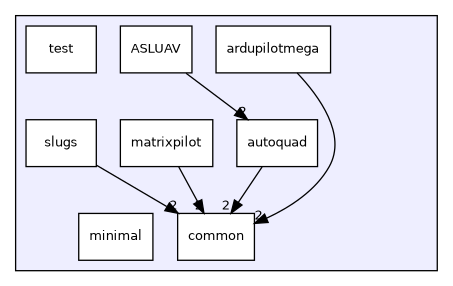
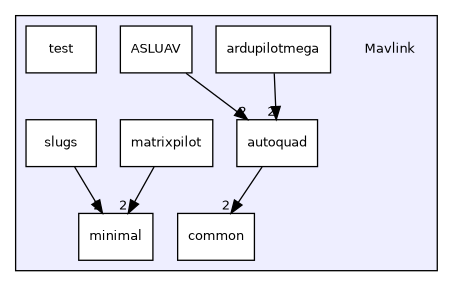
none -> (390, 49)
(333, 156) -> (275, 90)
(188, 184) -> (144, 184)
(132, 186) -> (85, 185)
